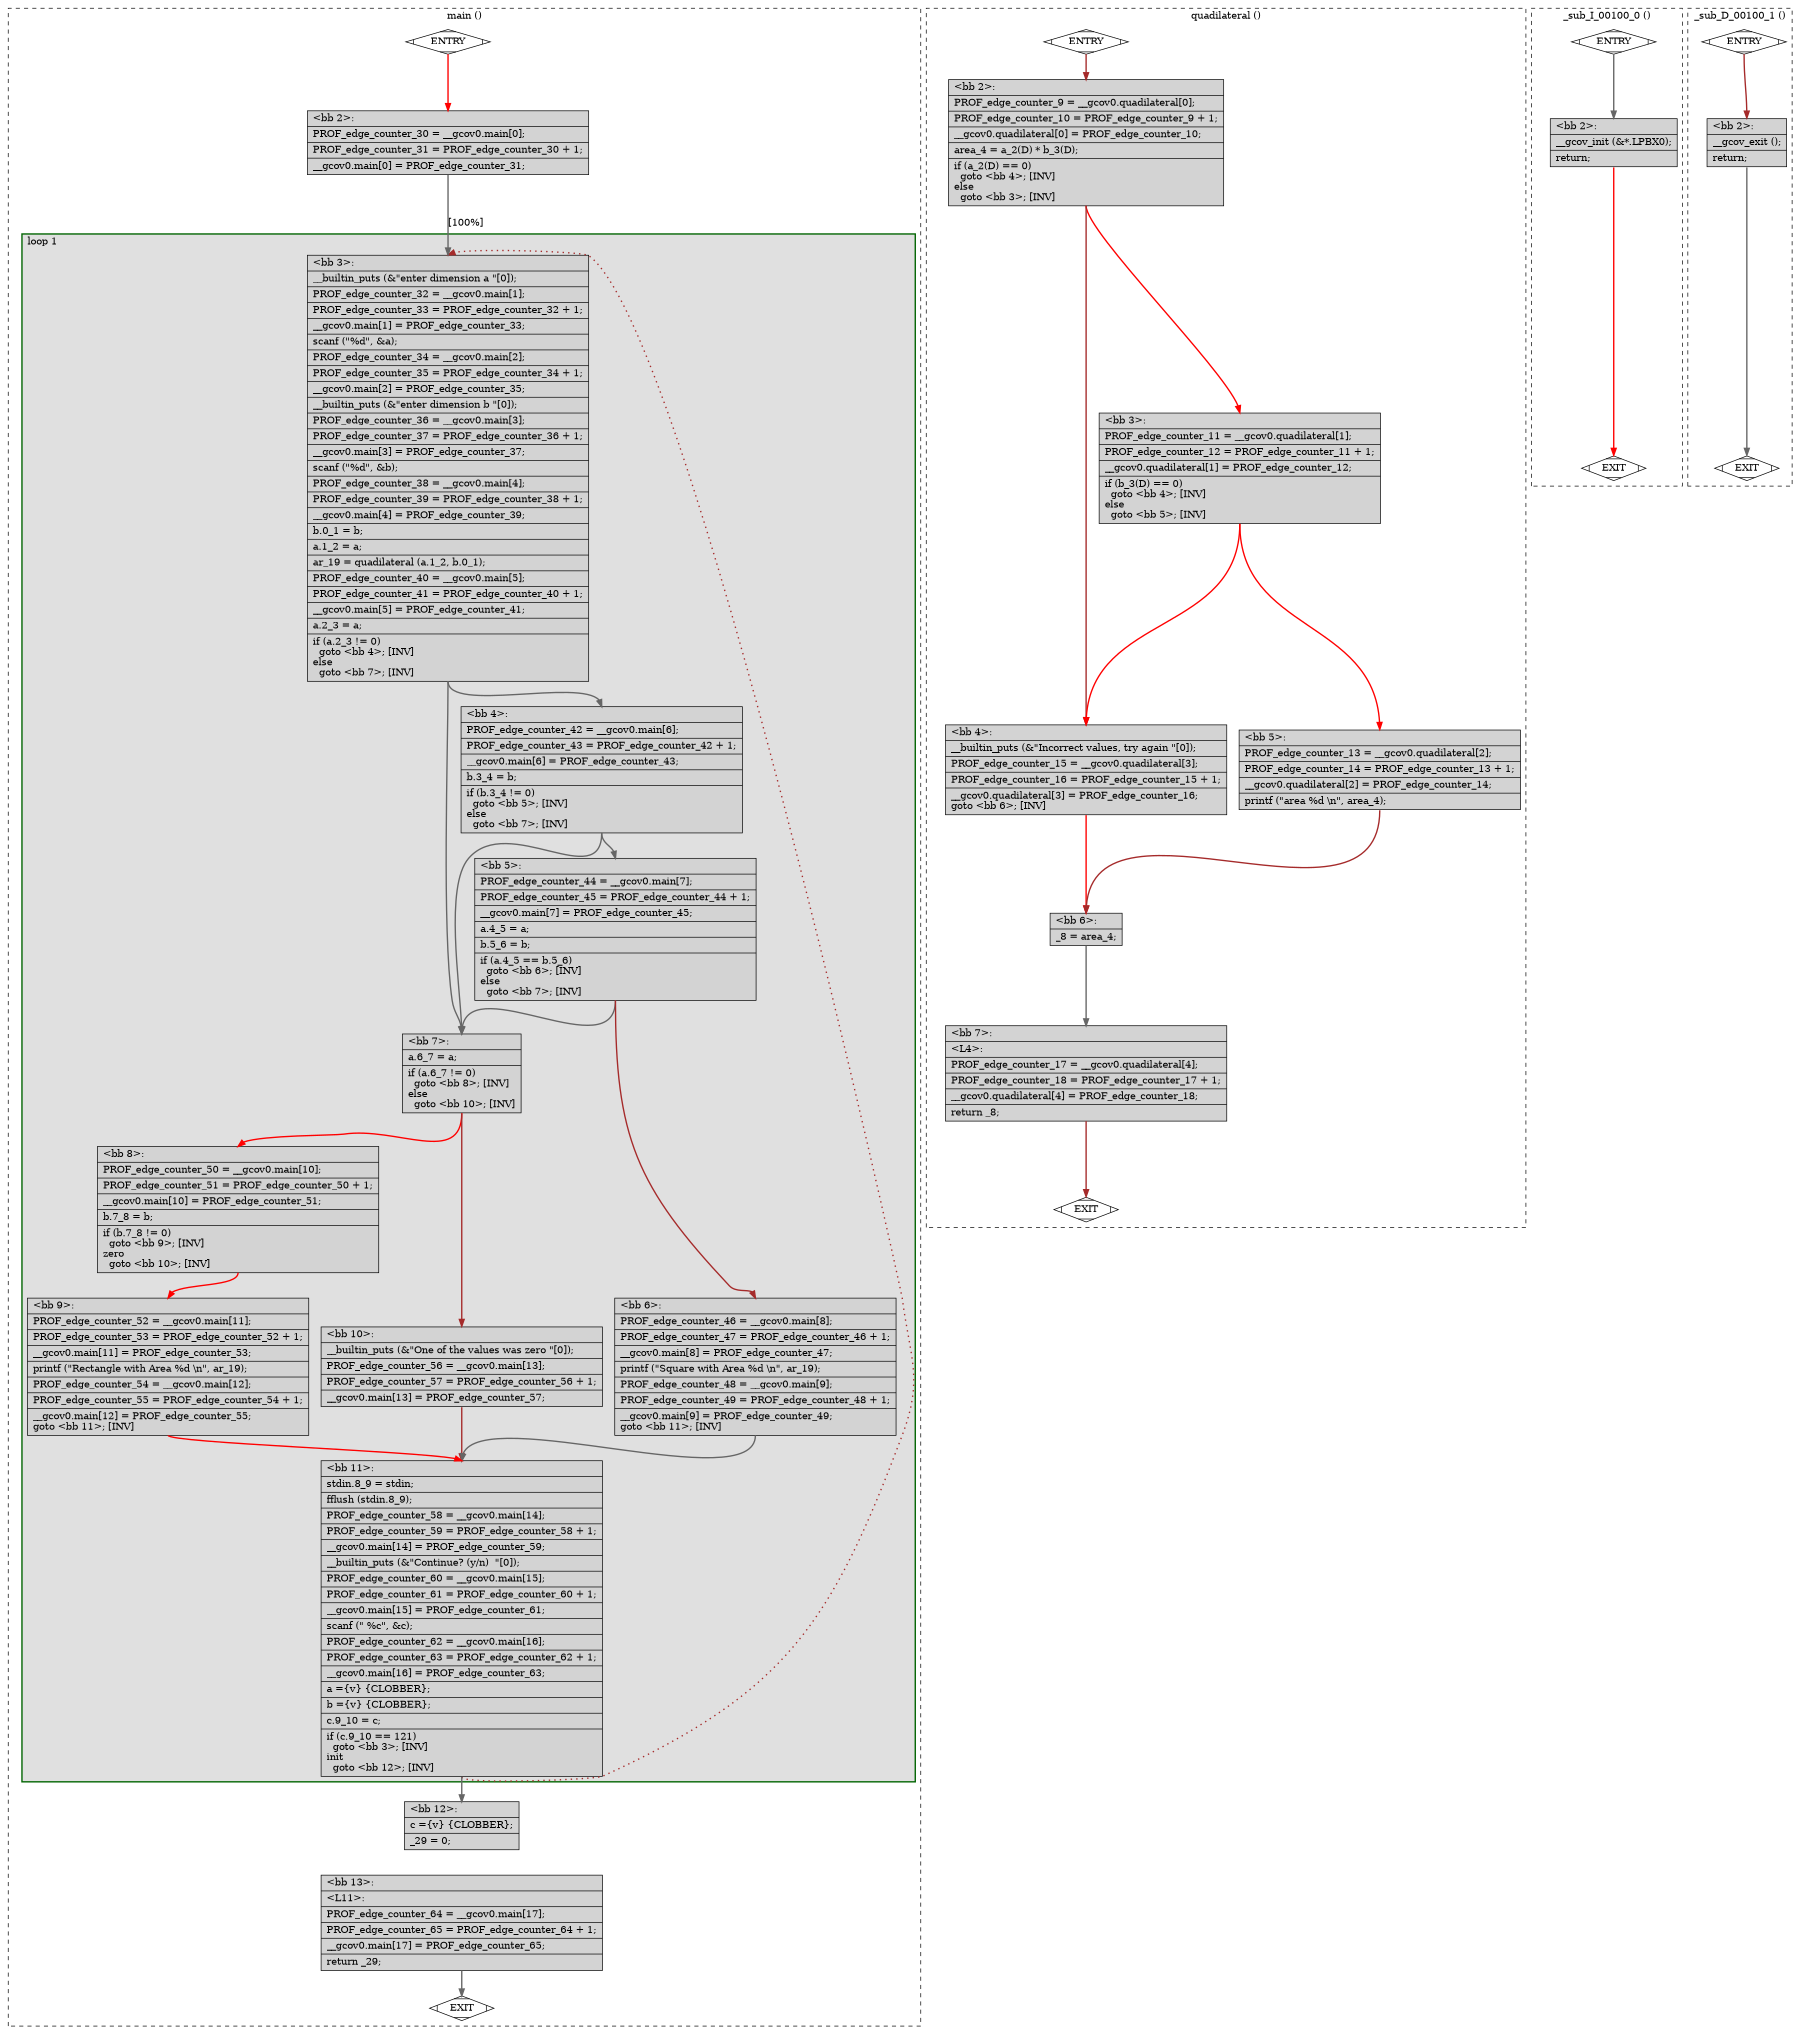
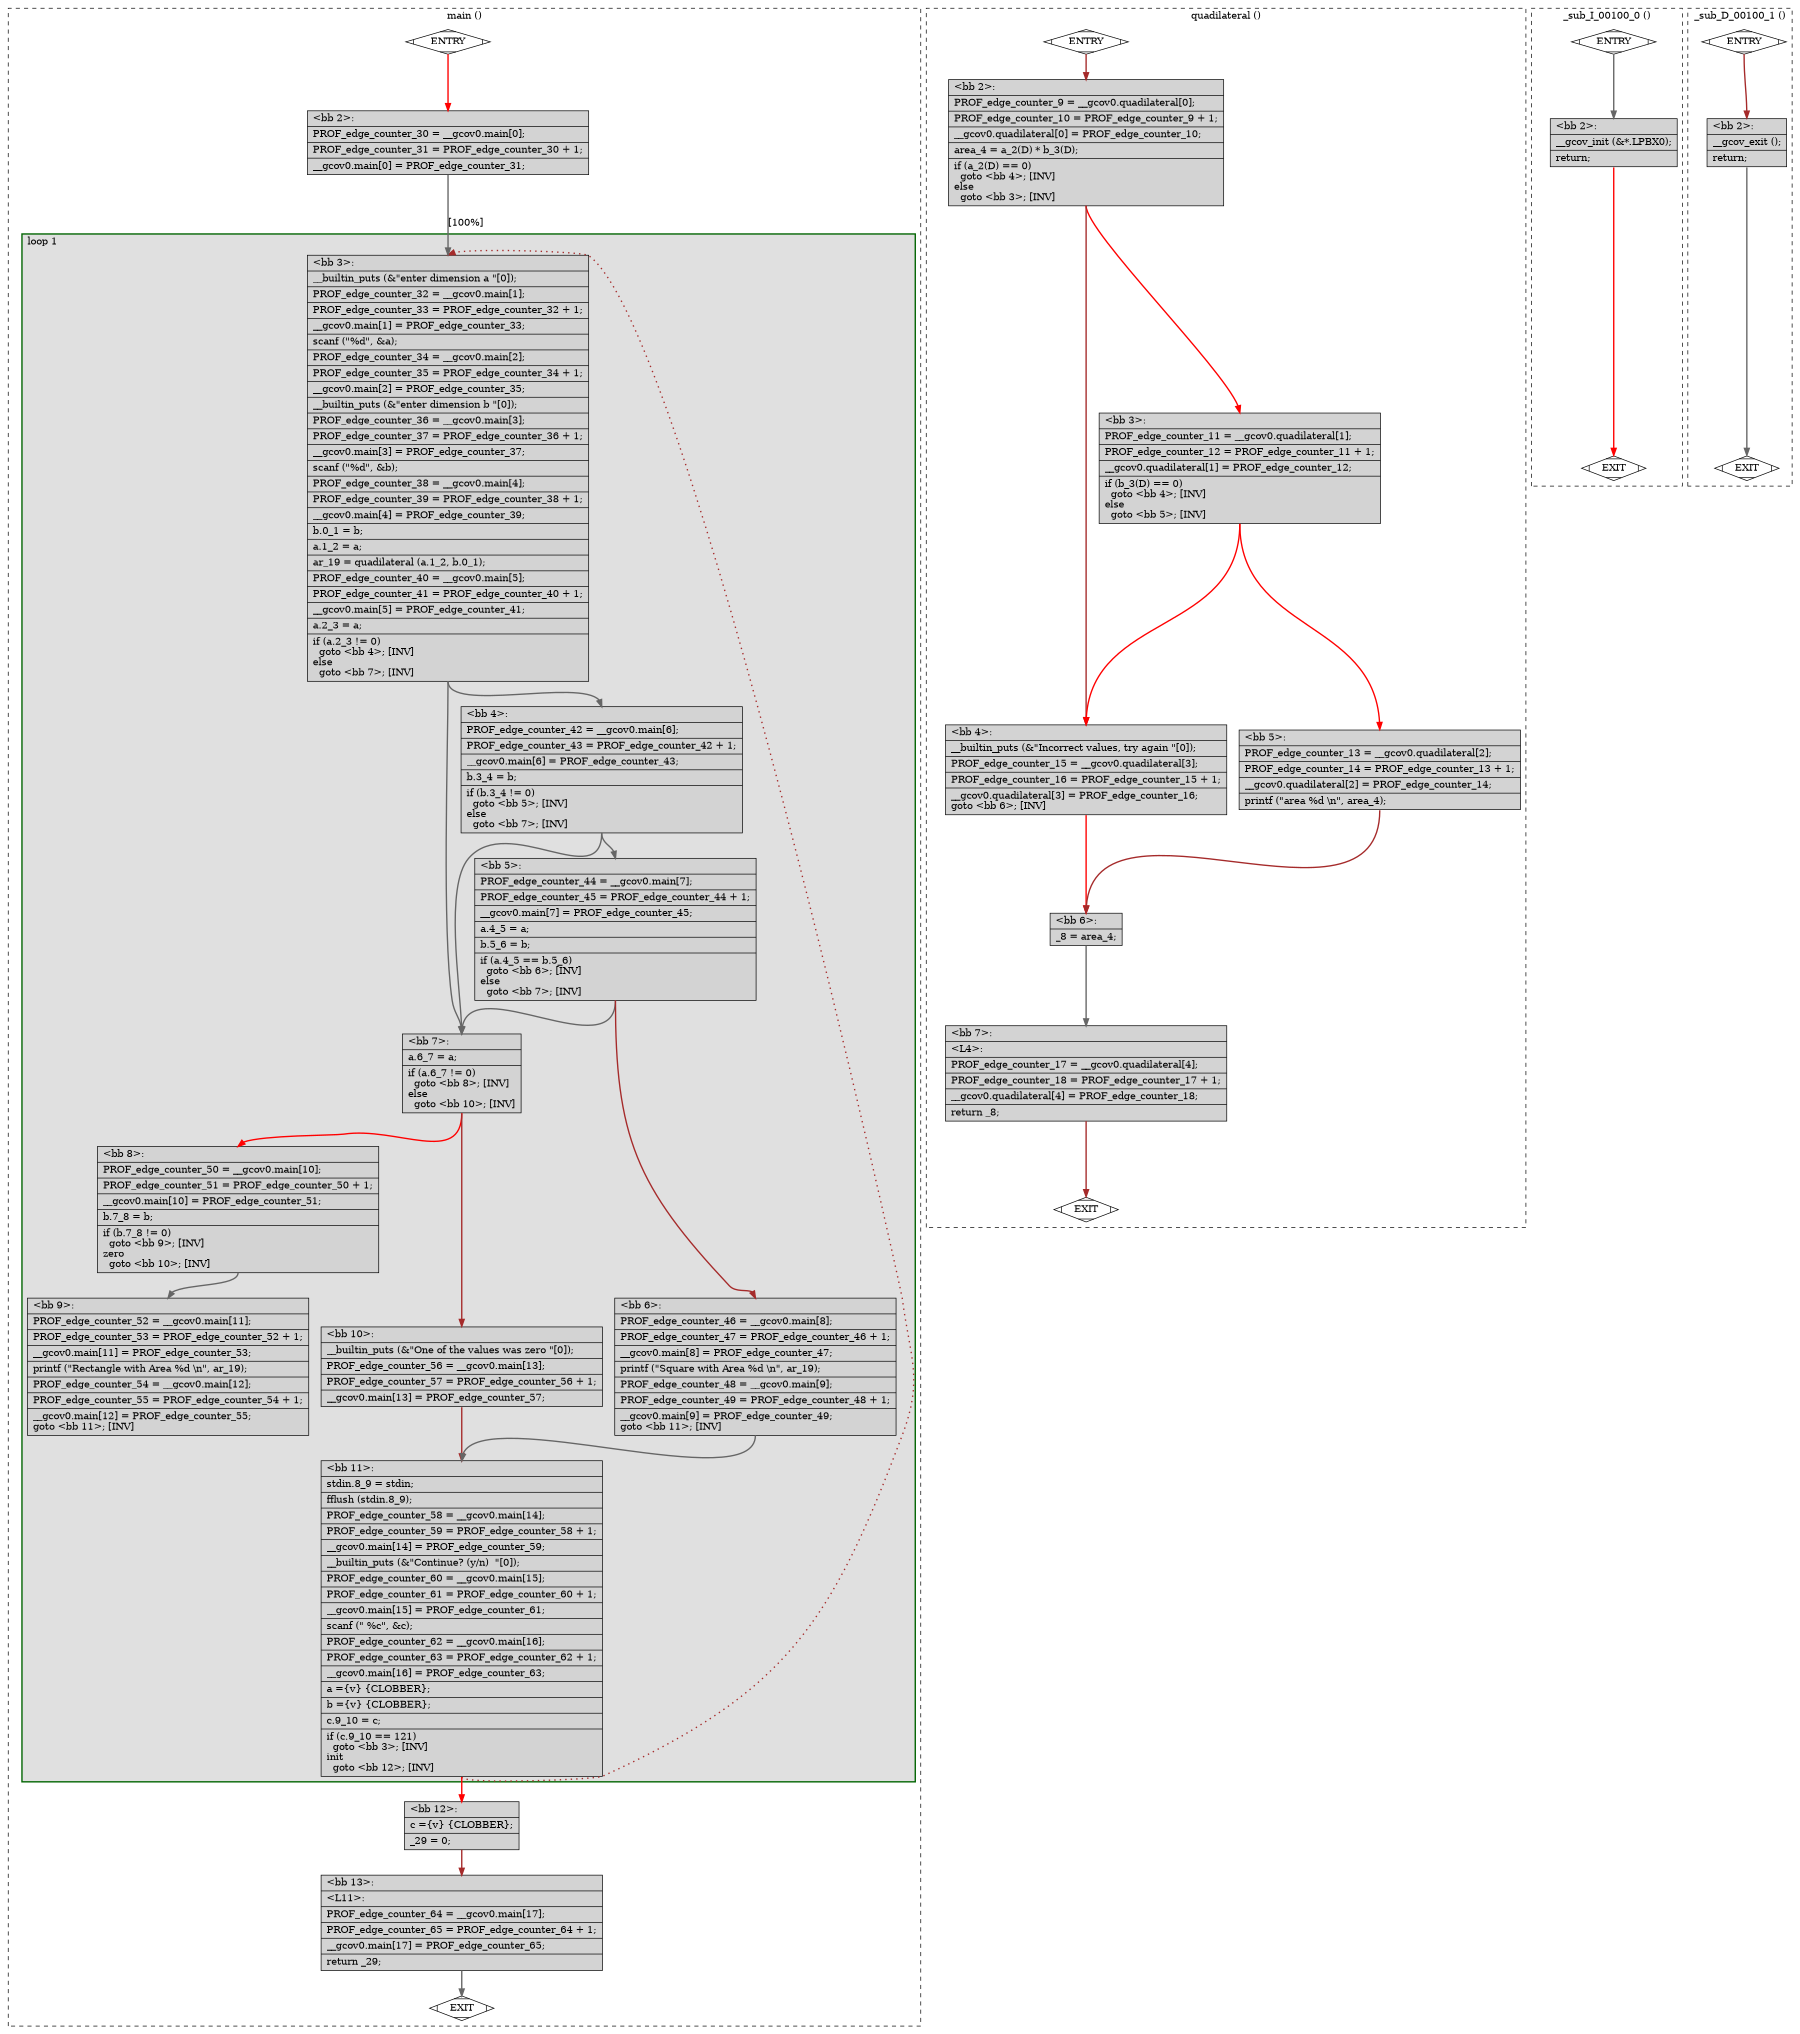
(207, 1285) -> (207, 1285)
(311, 1448) -> none
(462, 1786) -> (462, 1786)
none -> (462, 1859)
